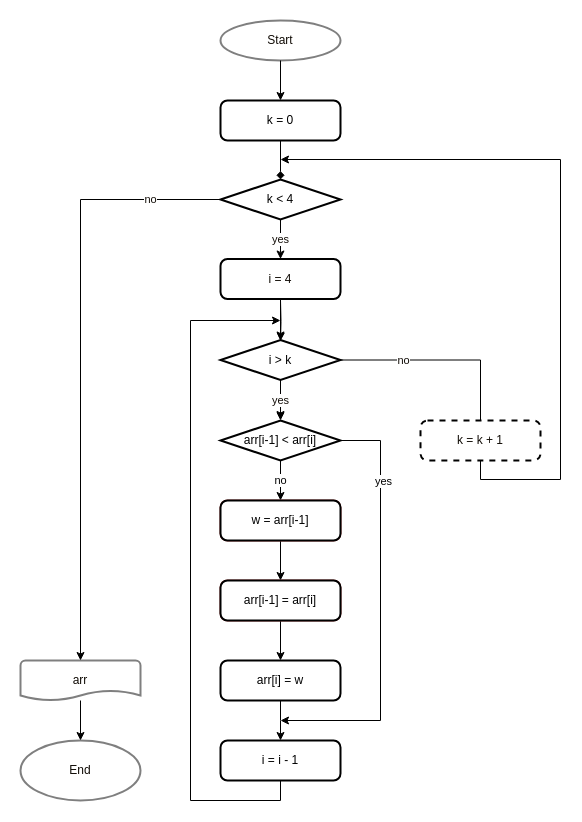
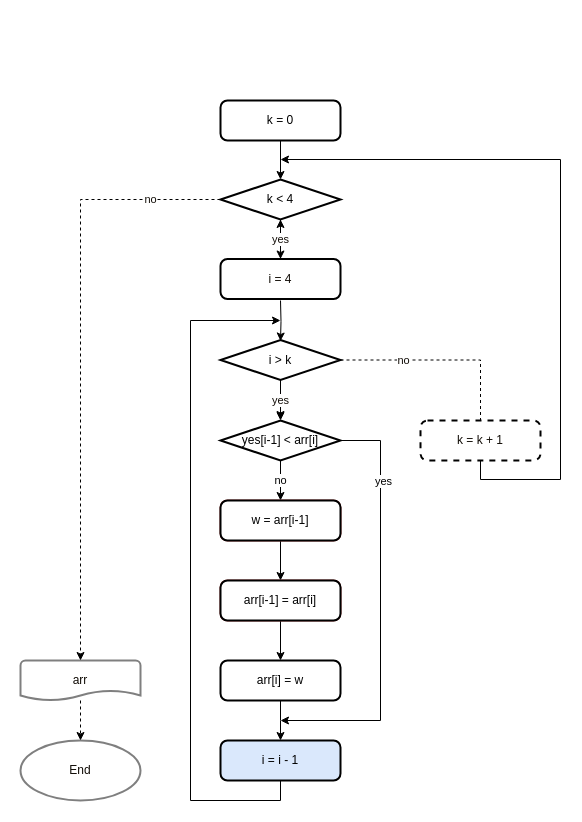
(281, 41) -> none
(281, 77) -> none
(281, 171) -> (281, 171)
(281, 299) -> (281, 254)
(474, 360) -> (474, 360)
(81, 395) -> (81, 395)
(281, 441) -> (281, 441)
(81, 717) -> (81, 717)
(281, 761) -> (281, 761)
